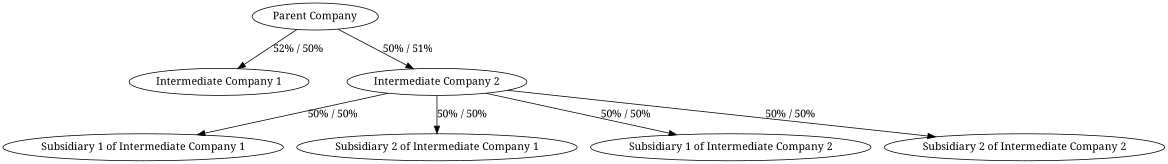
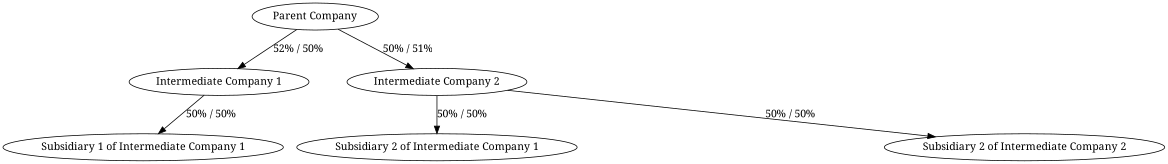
(297, 113) -> (184, 112)
(731, 147) -> none
